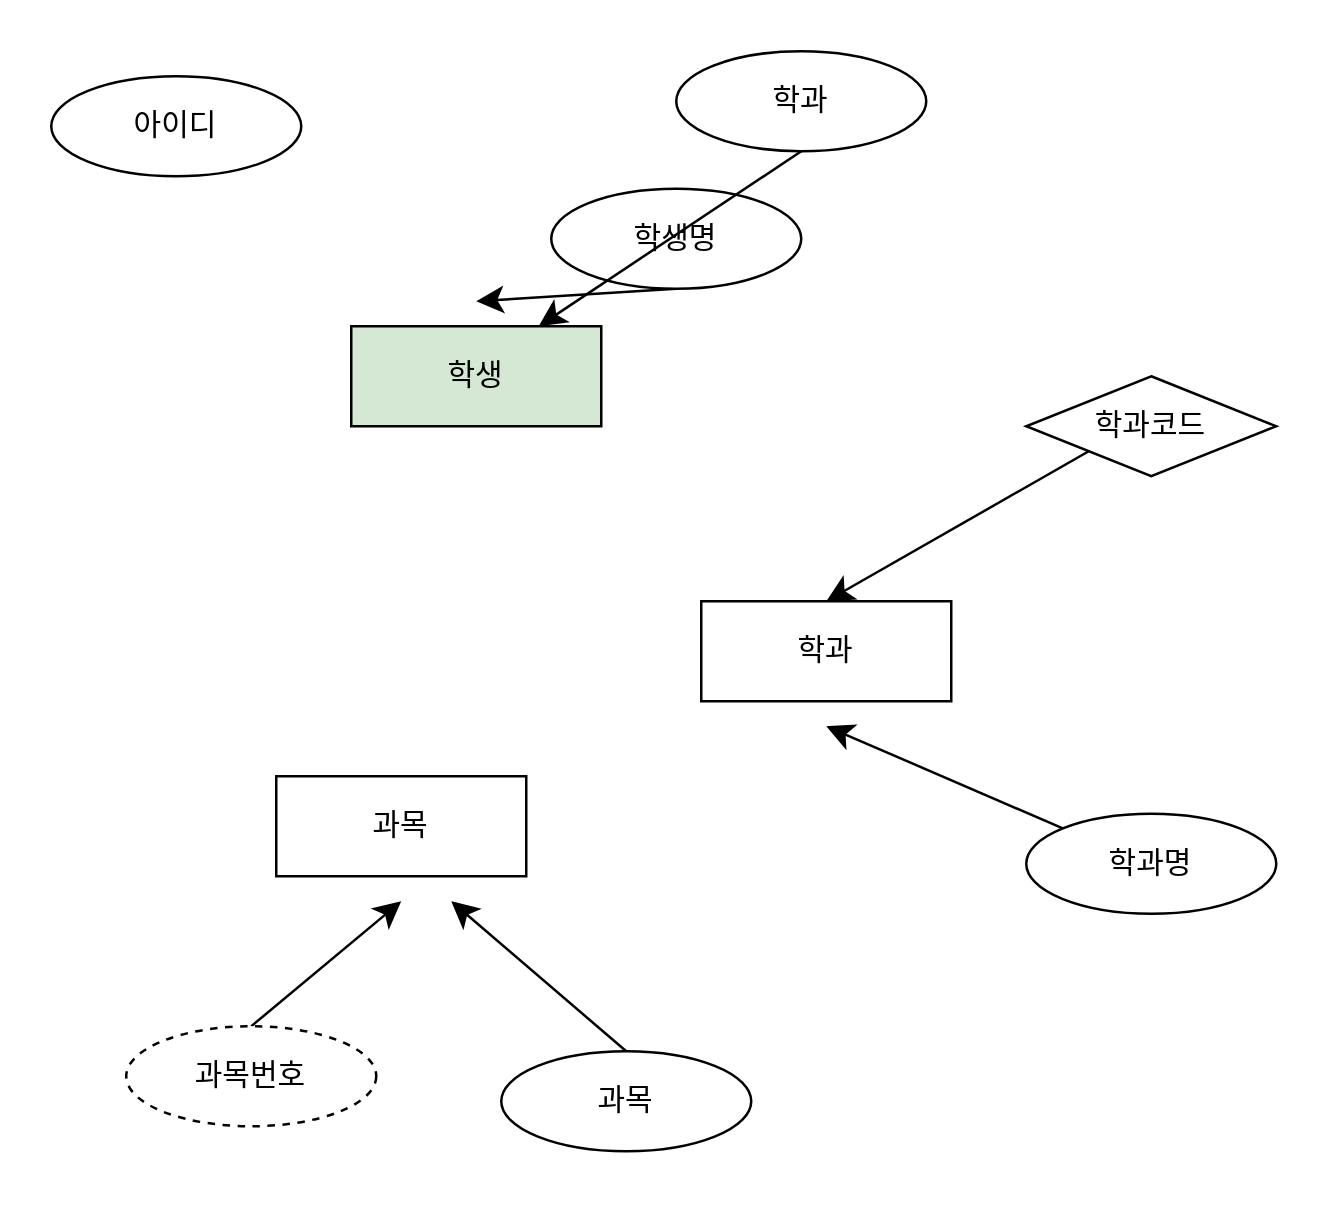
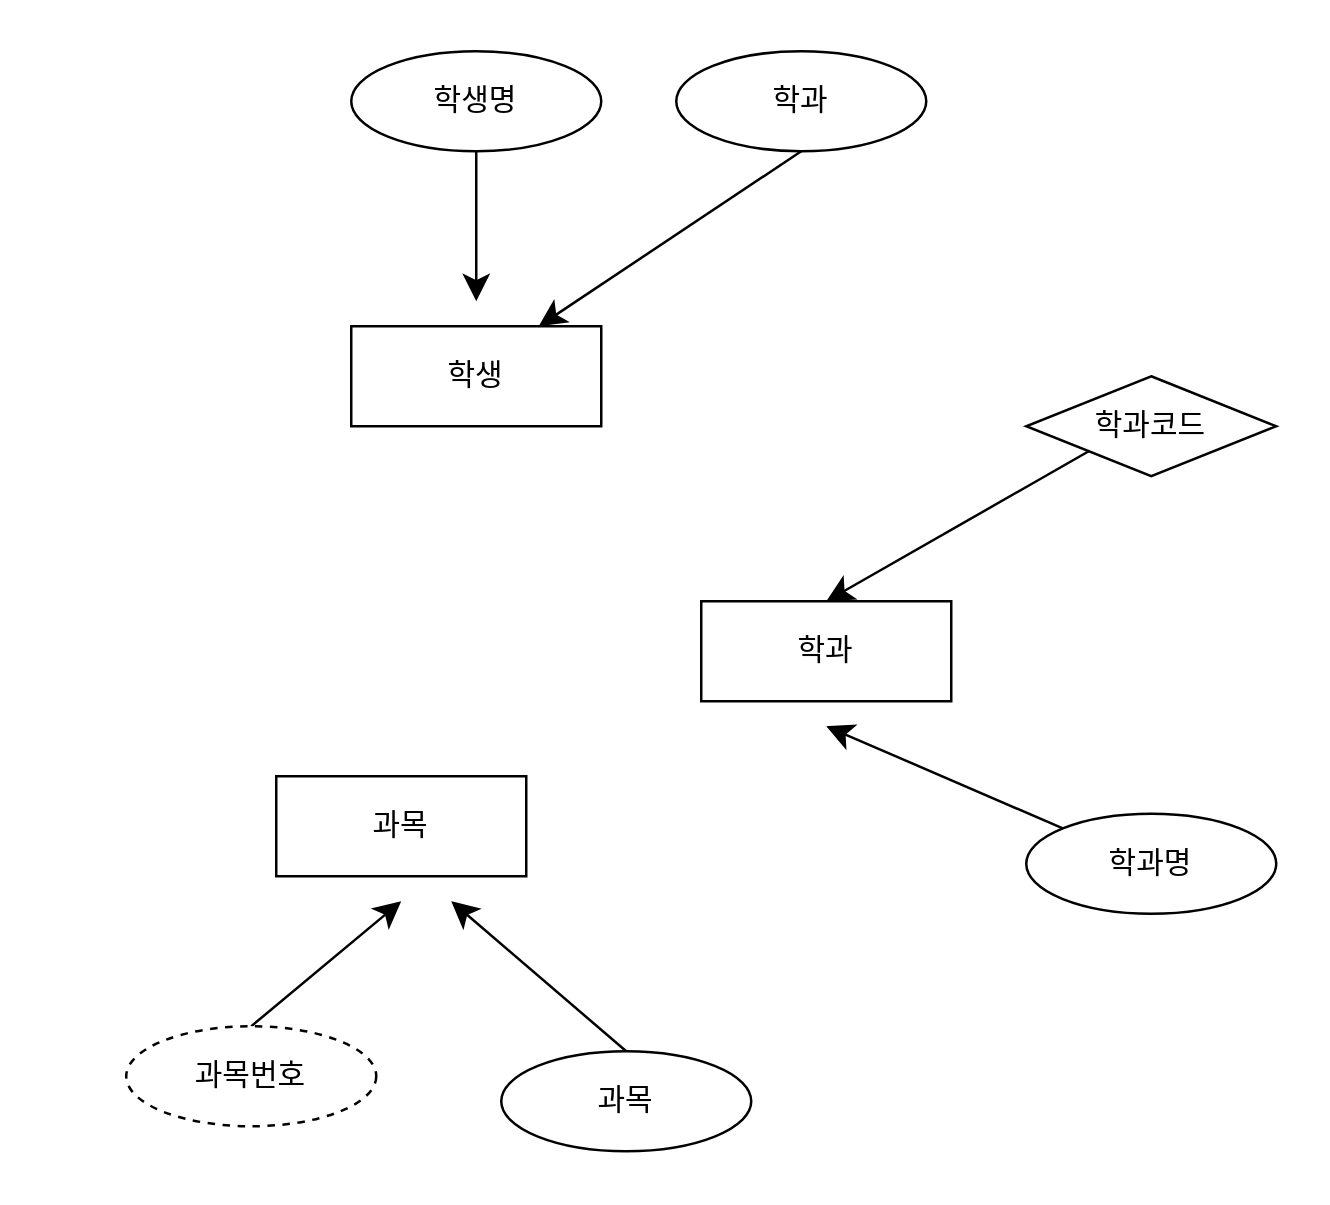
(176, 126) -> none
(676, 239) -> (476, 101)
(476, 376) -> (476, 376)
